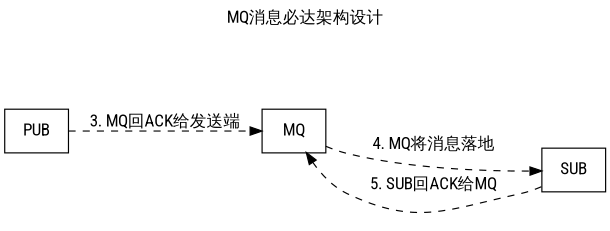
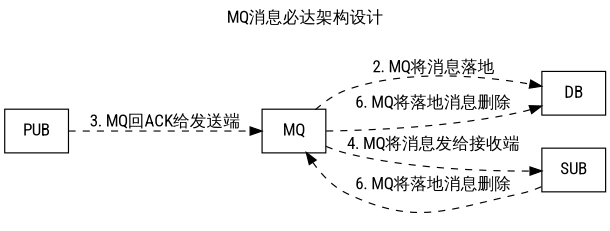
none -> (574, 93)
(434, 145) -> (434, 145)
(434, 185) -> (434, 185)
